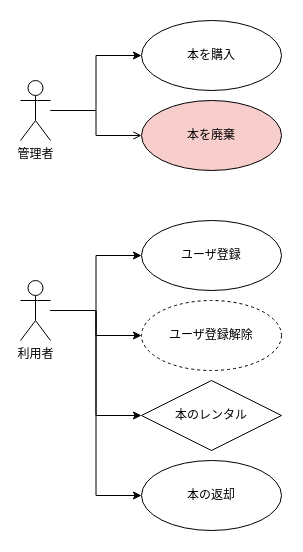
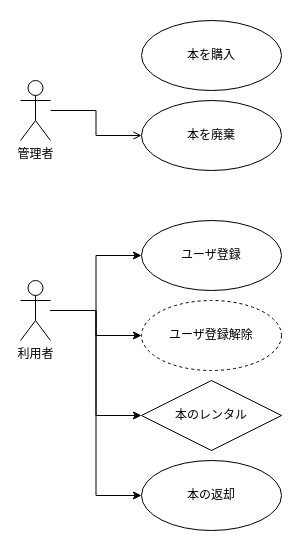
(96, 63) -> none
(212, 136) -> (212, 136)
